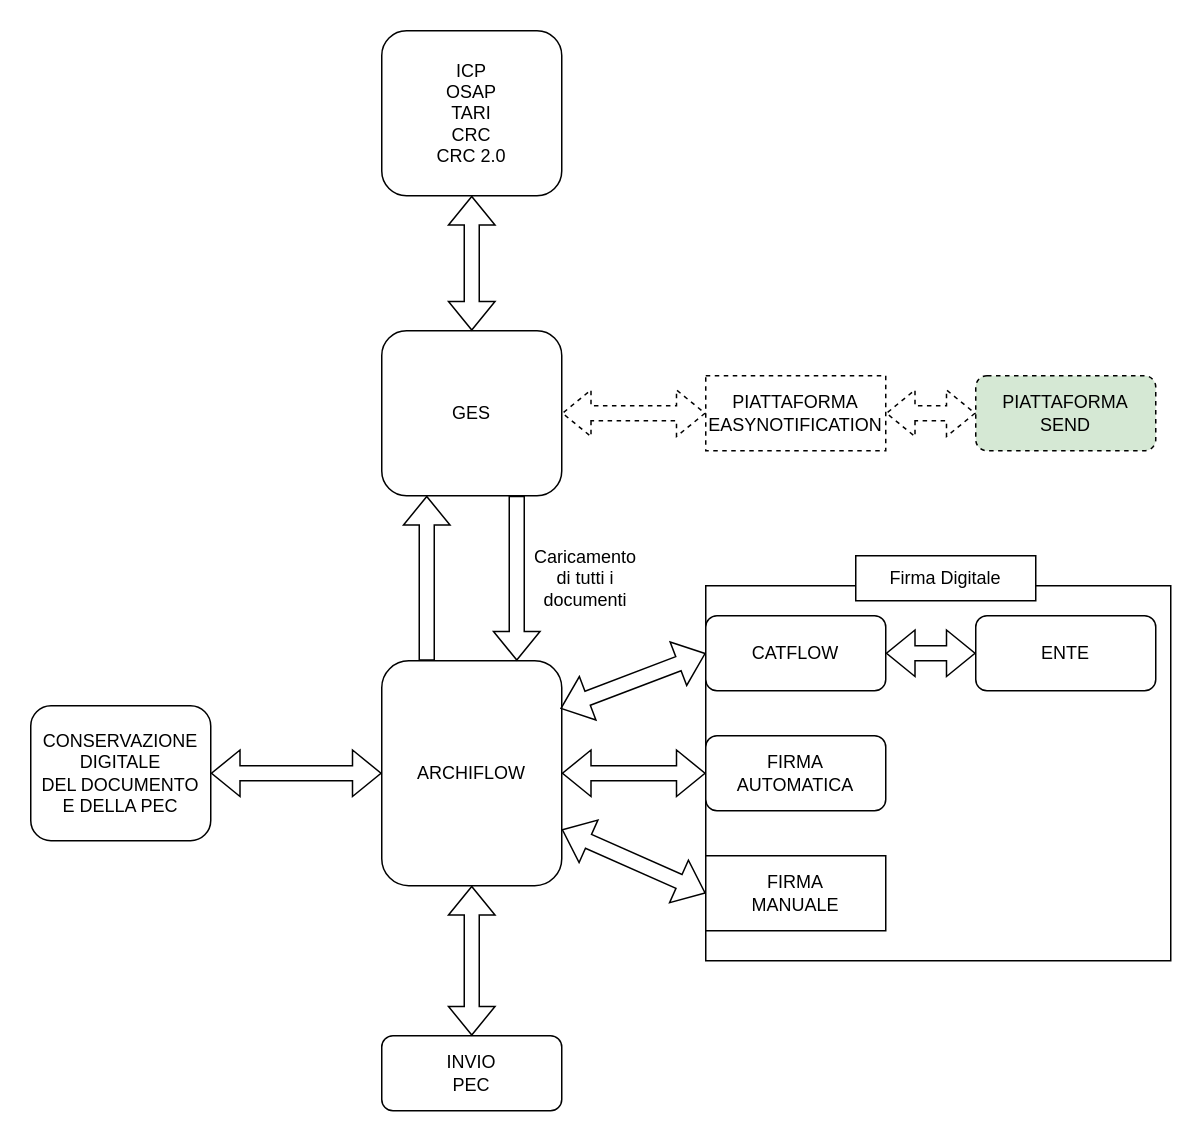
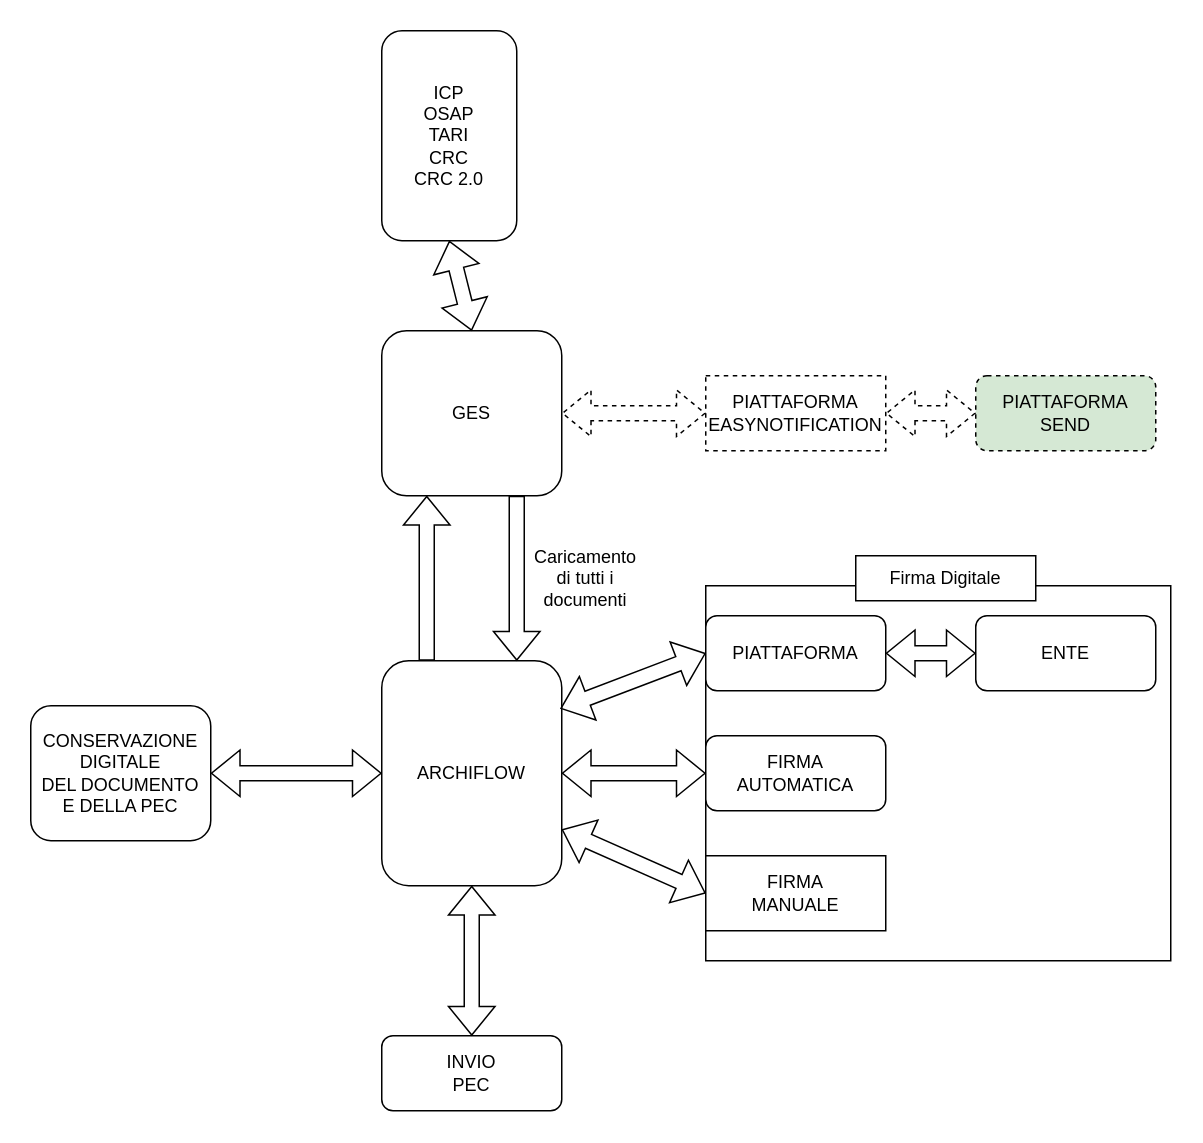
(472, 113) -> (449, 136)
(796, 653) -> (796, 653)
